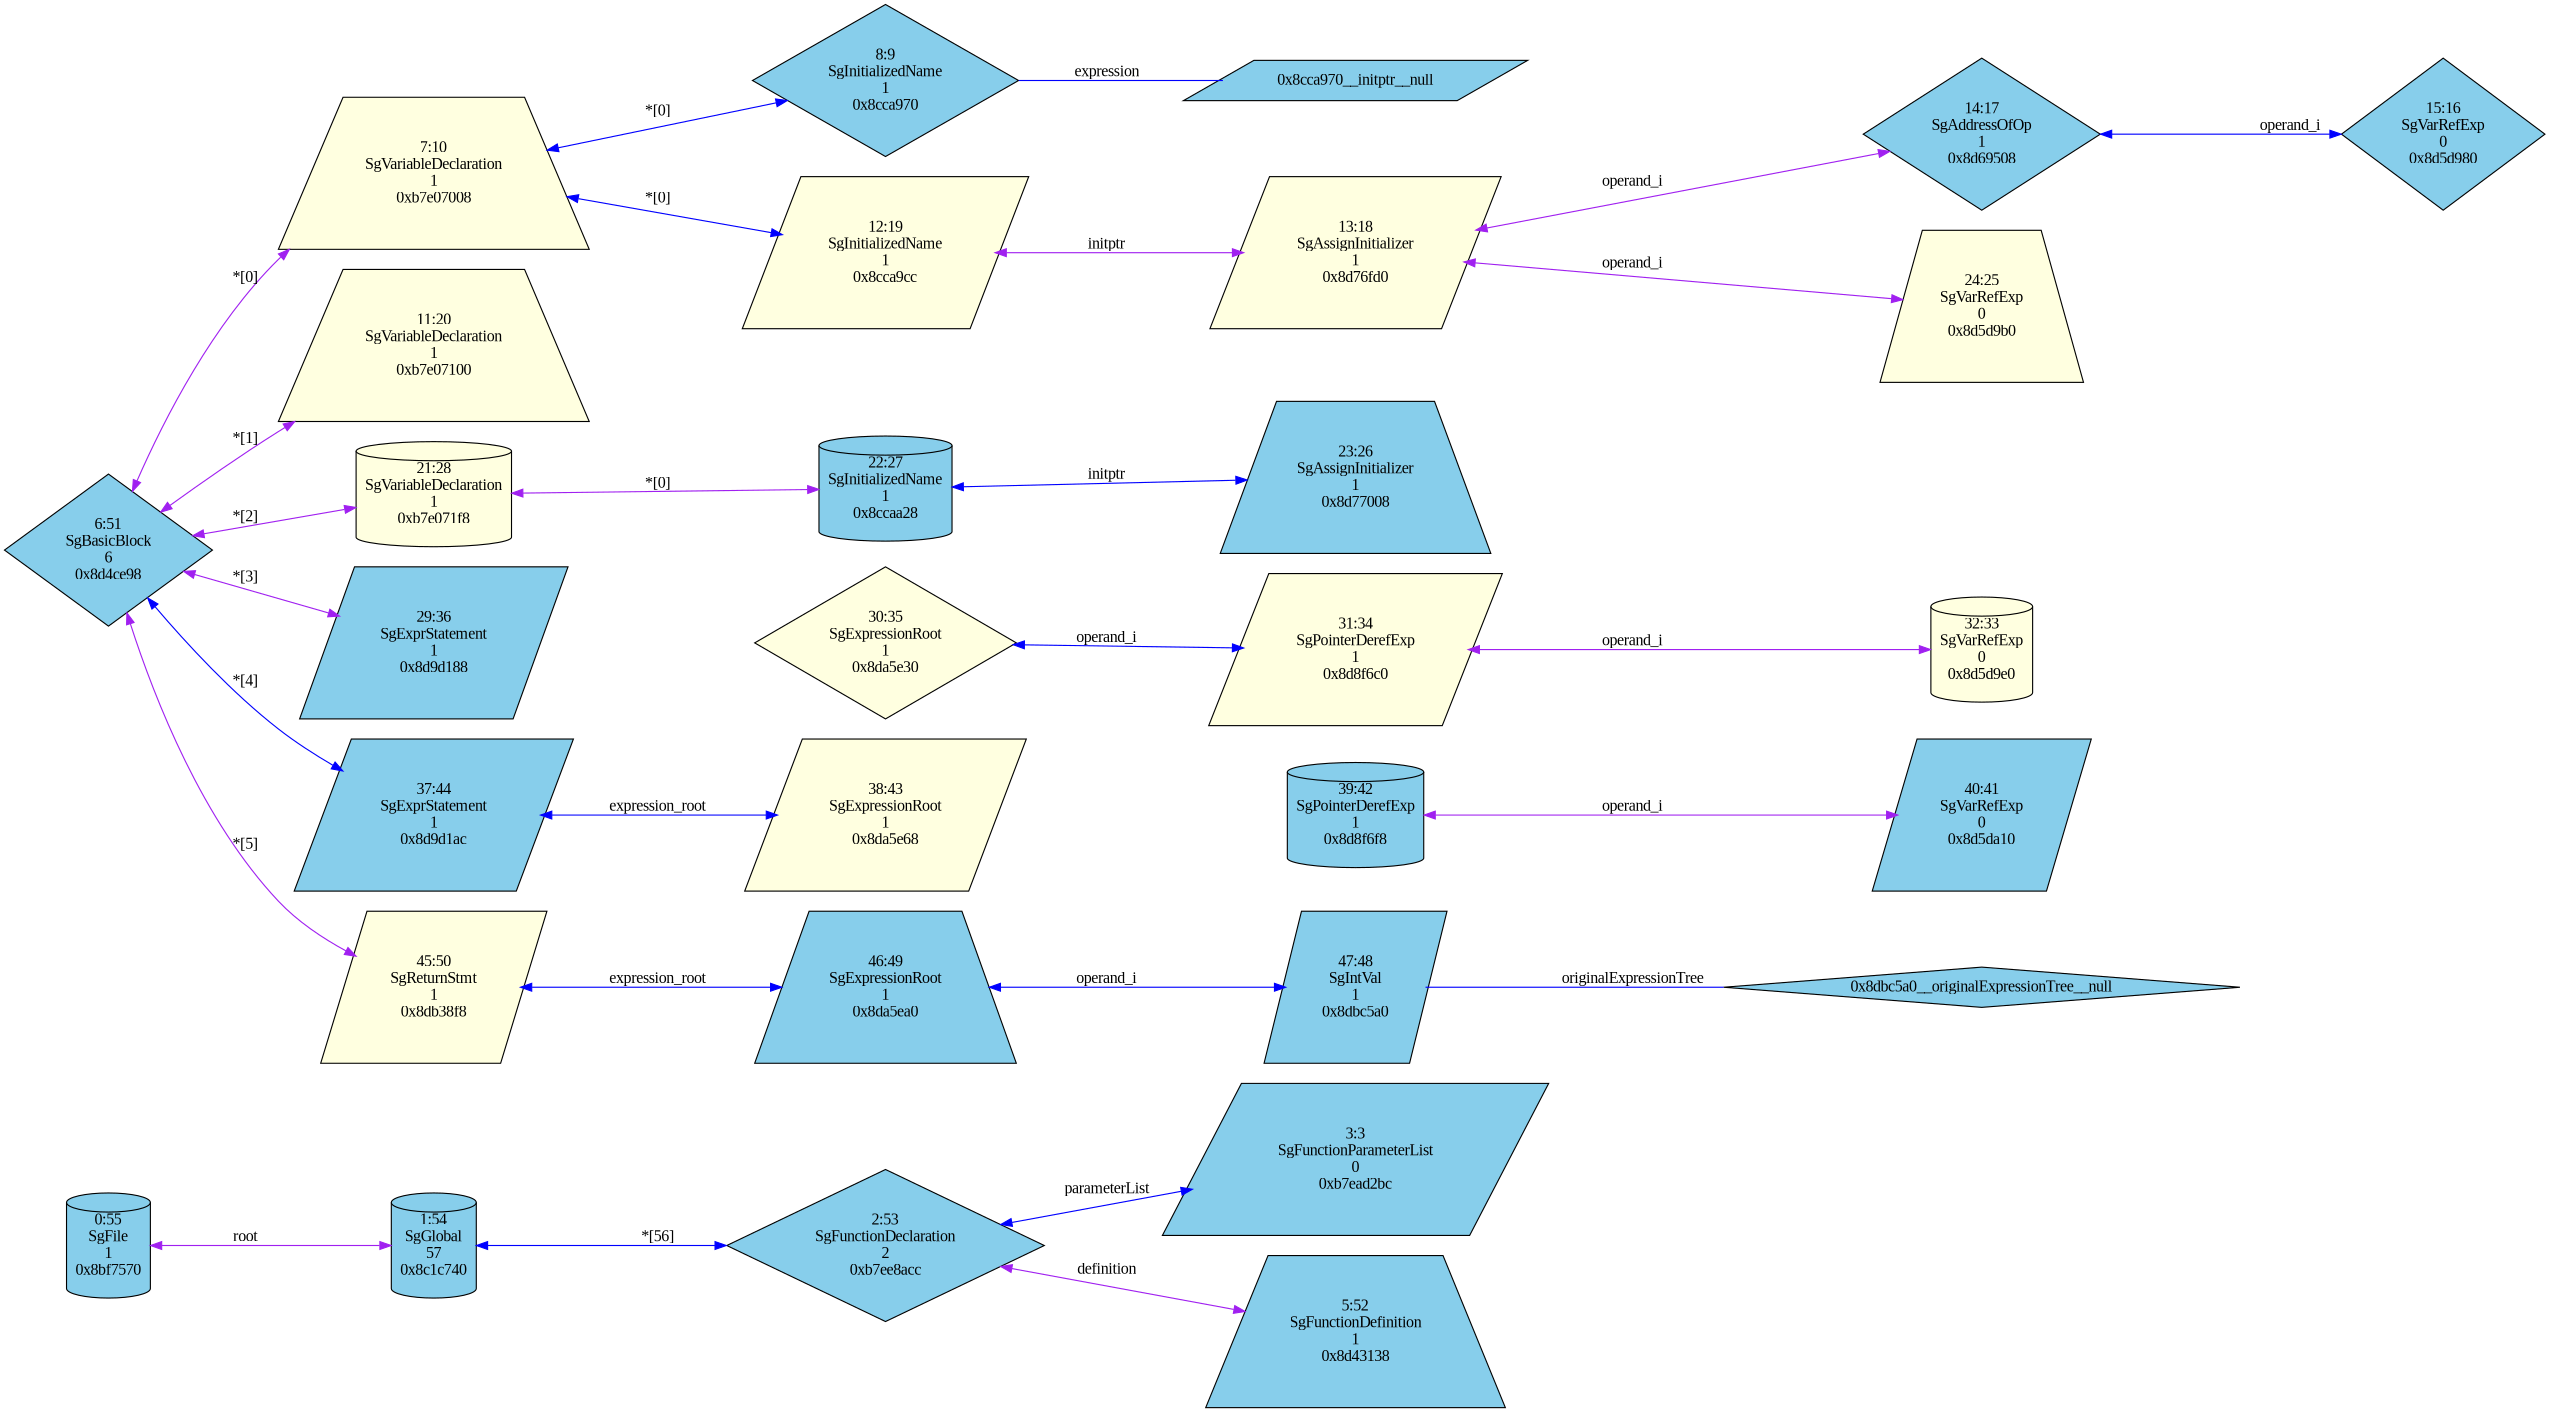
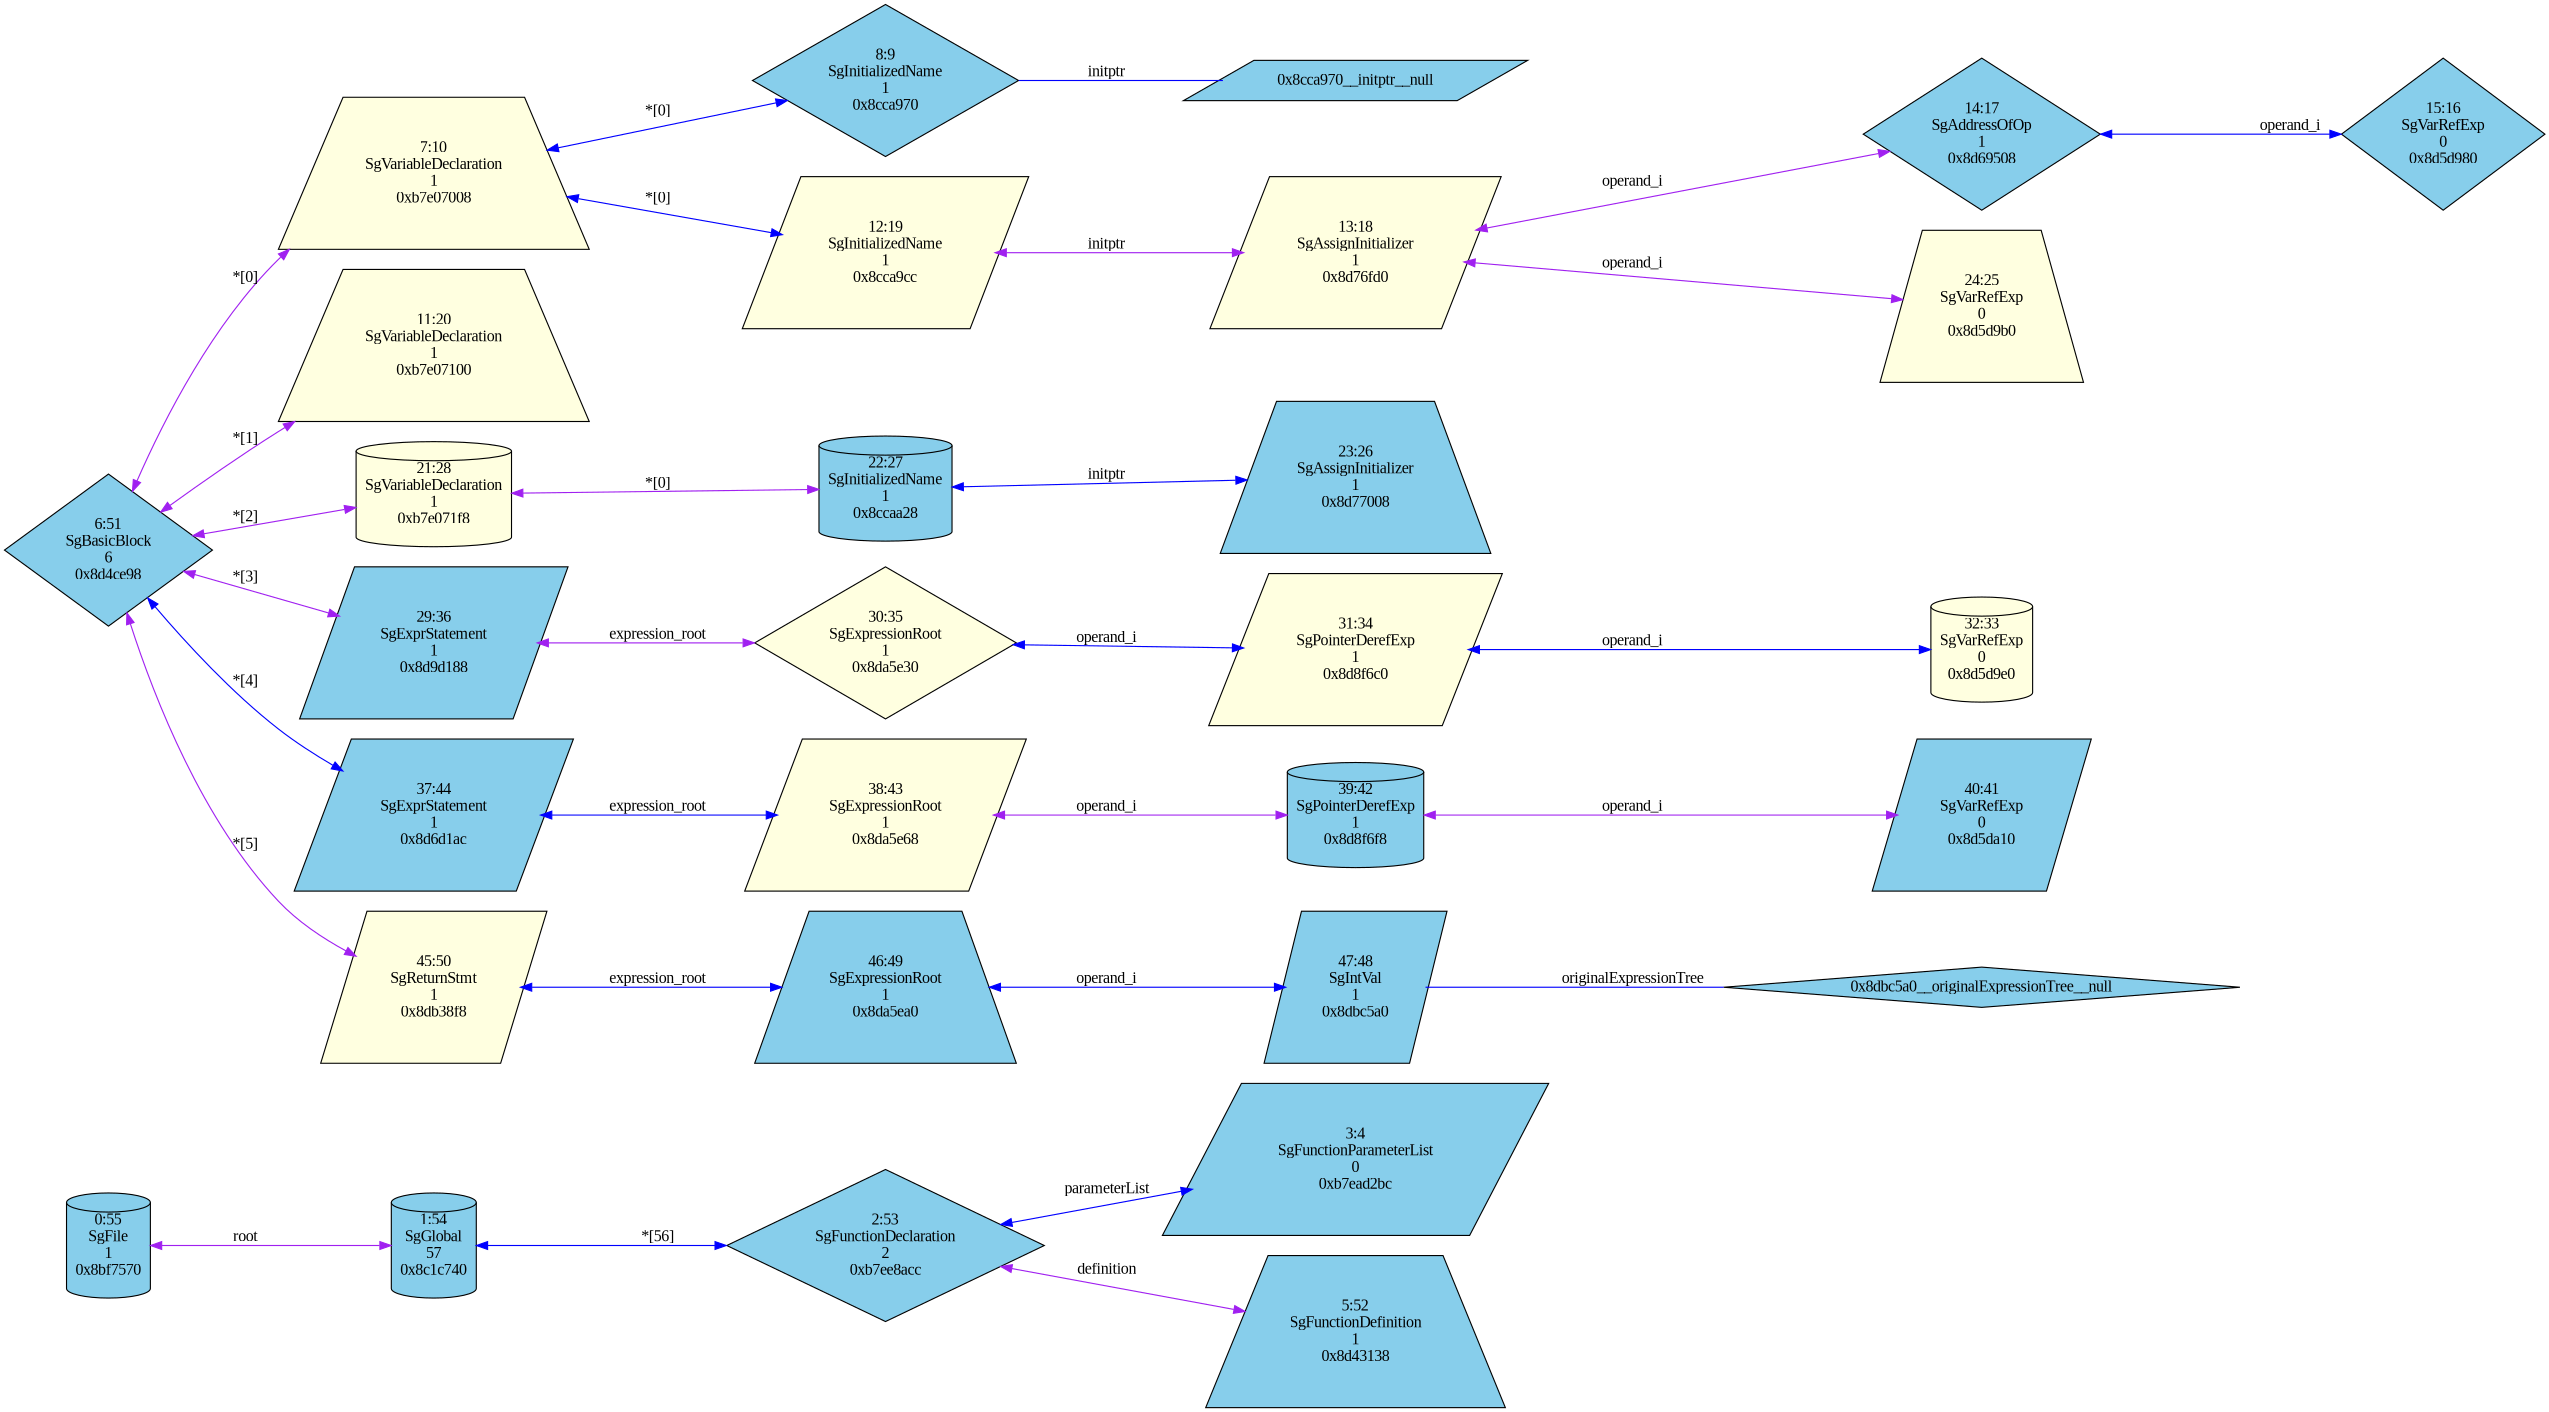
(1107, 72) -> (1107, 72)
none -> (646, 643)
(1699, 650) -> (1699, 650)
(434, 815) -> (434, 815)
none -> (1140, 815)
(1356, 1159) -> (1356, 1159)
